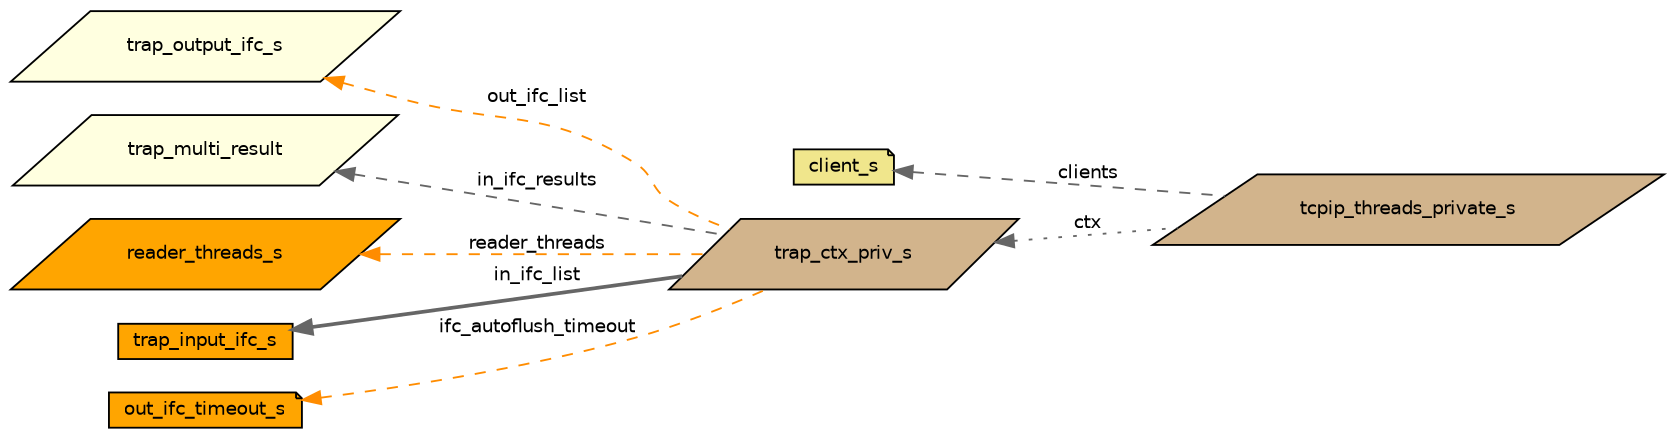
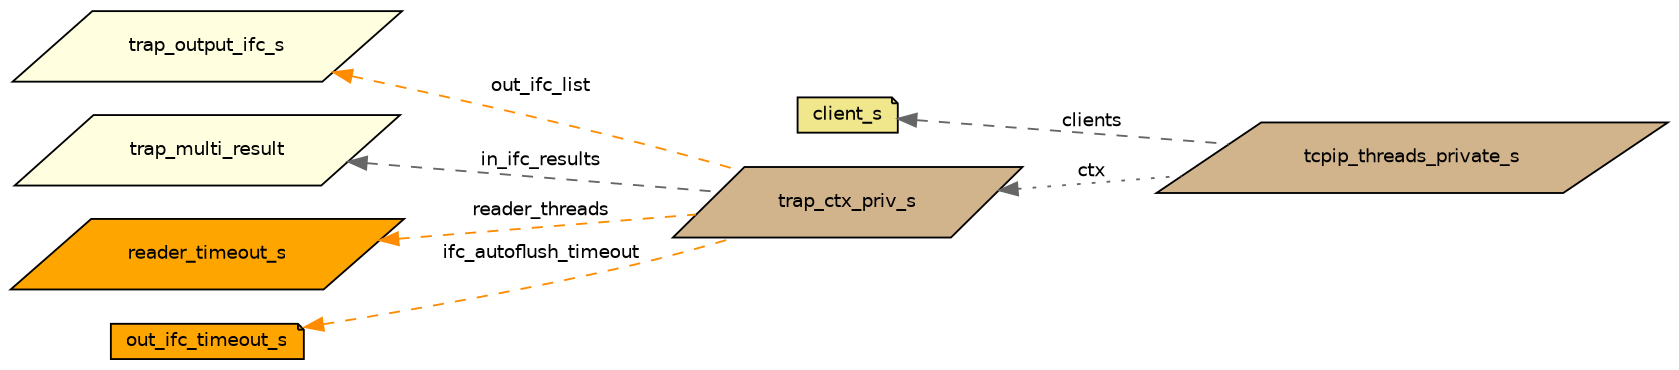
(205, 254) -> (207, 254)
(205, 341) -> none
